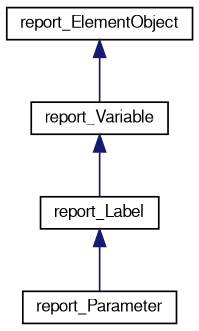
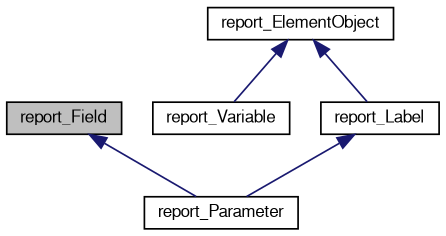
none -> (64, 118)
(100, 174) -> (346, 78)
